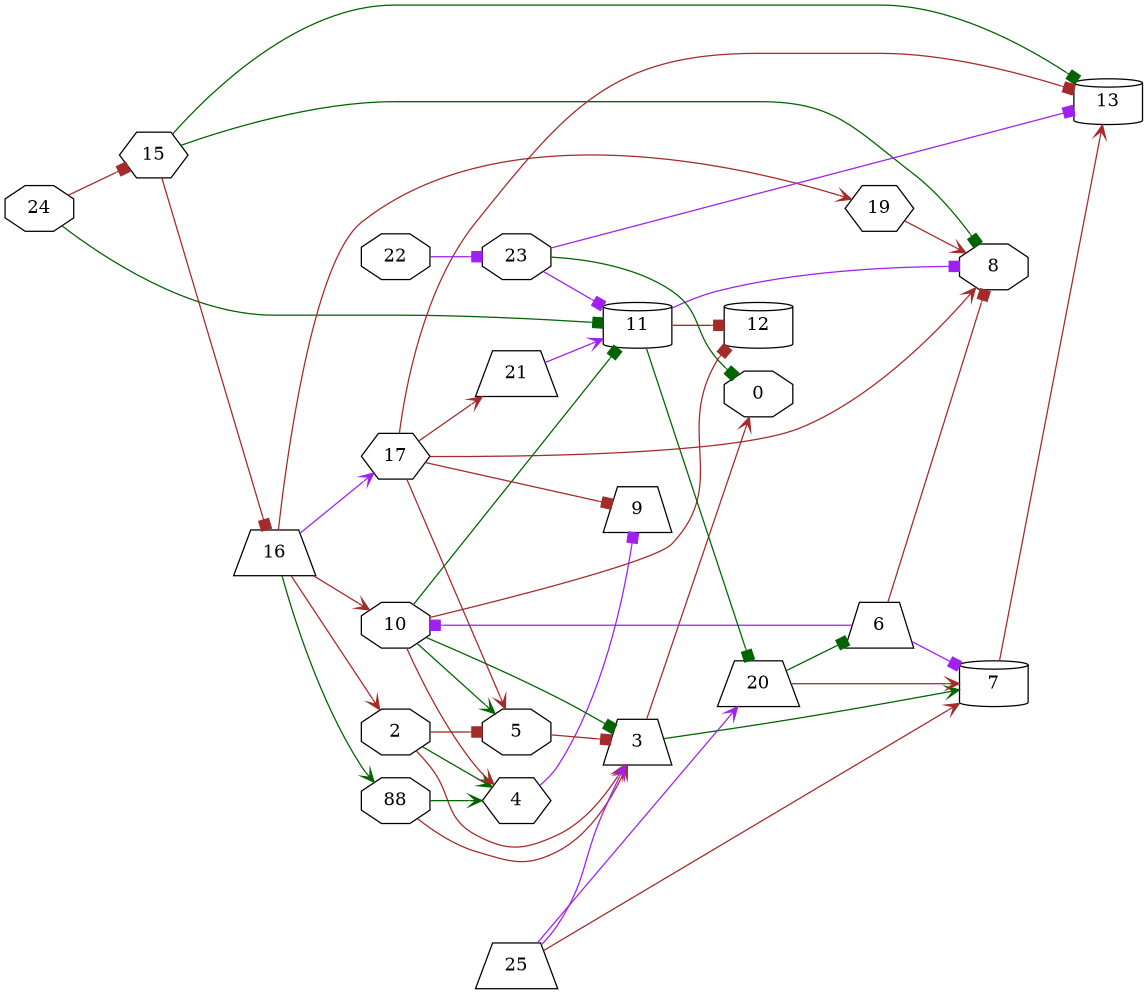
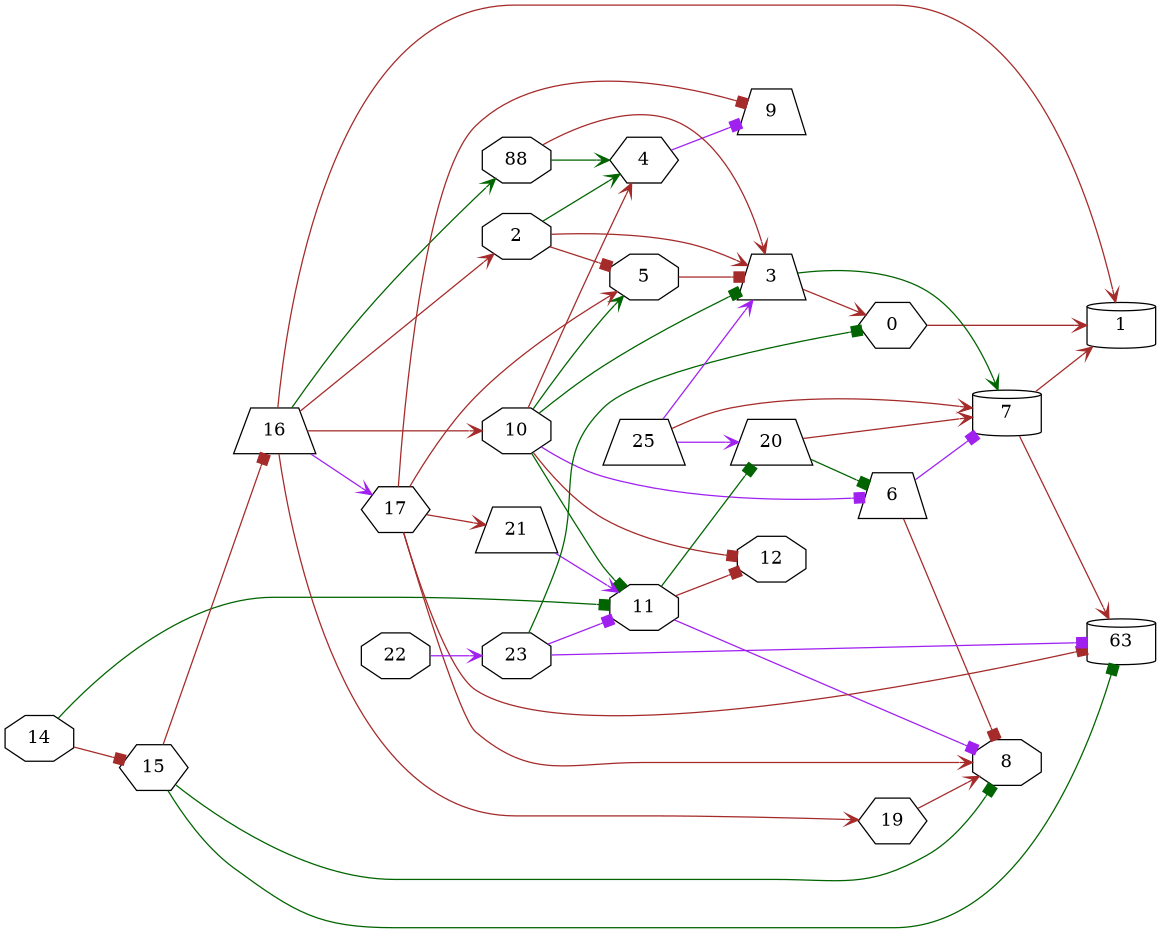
(1108, 102) -> (1121, 642)
(39, 208) -> (39, 738)
(444, 257) -> (459, 656)
(638, 325) -> (644, 607)
(758, 325) -> (772, 559)
none -> (1121, 325)
(758, 394) -> (893, 325)
(648, 625) -> (692, 493)
